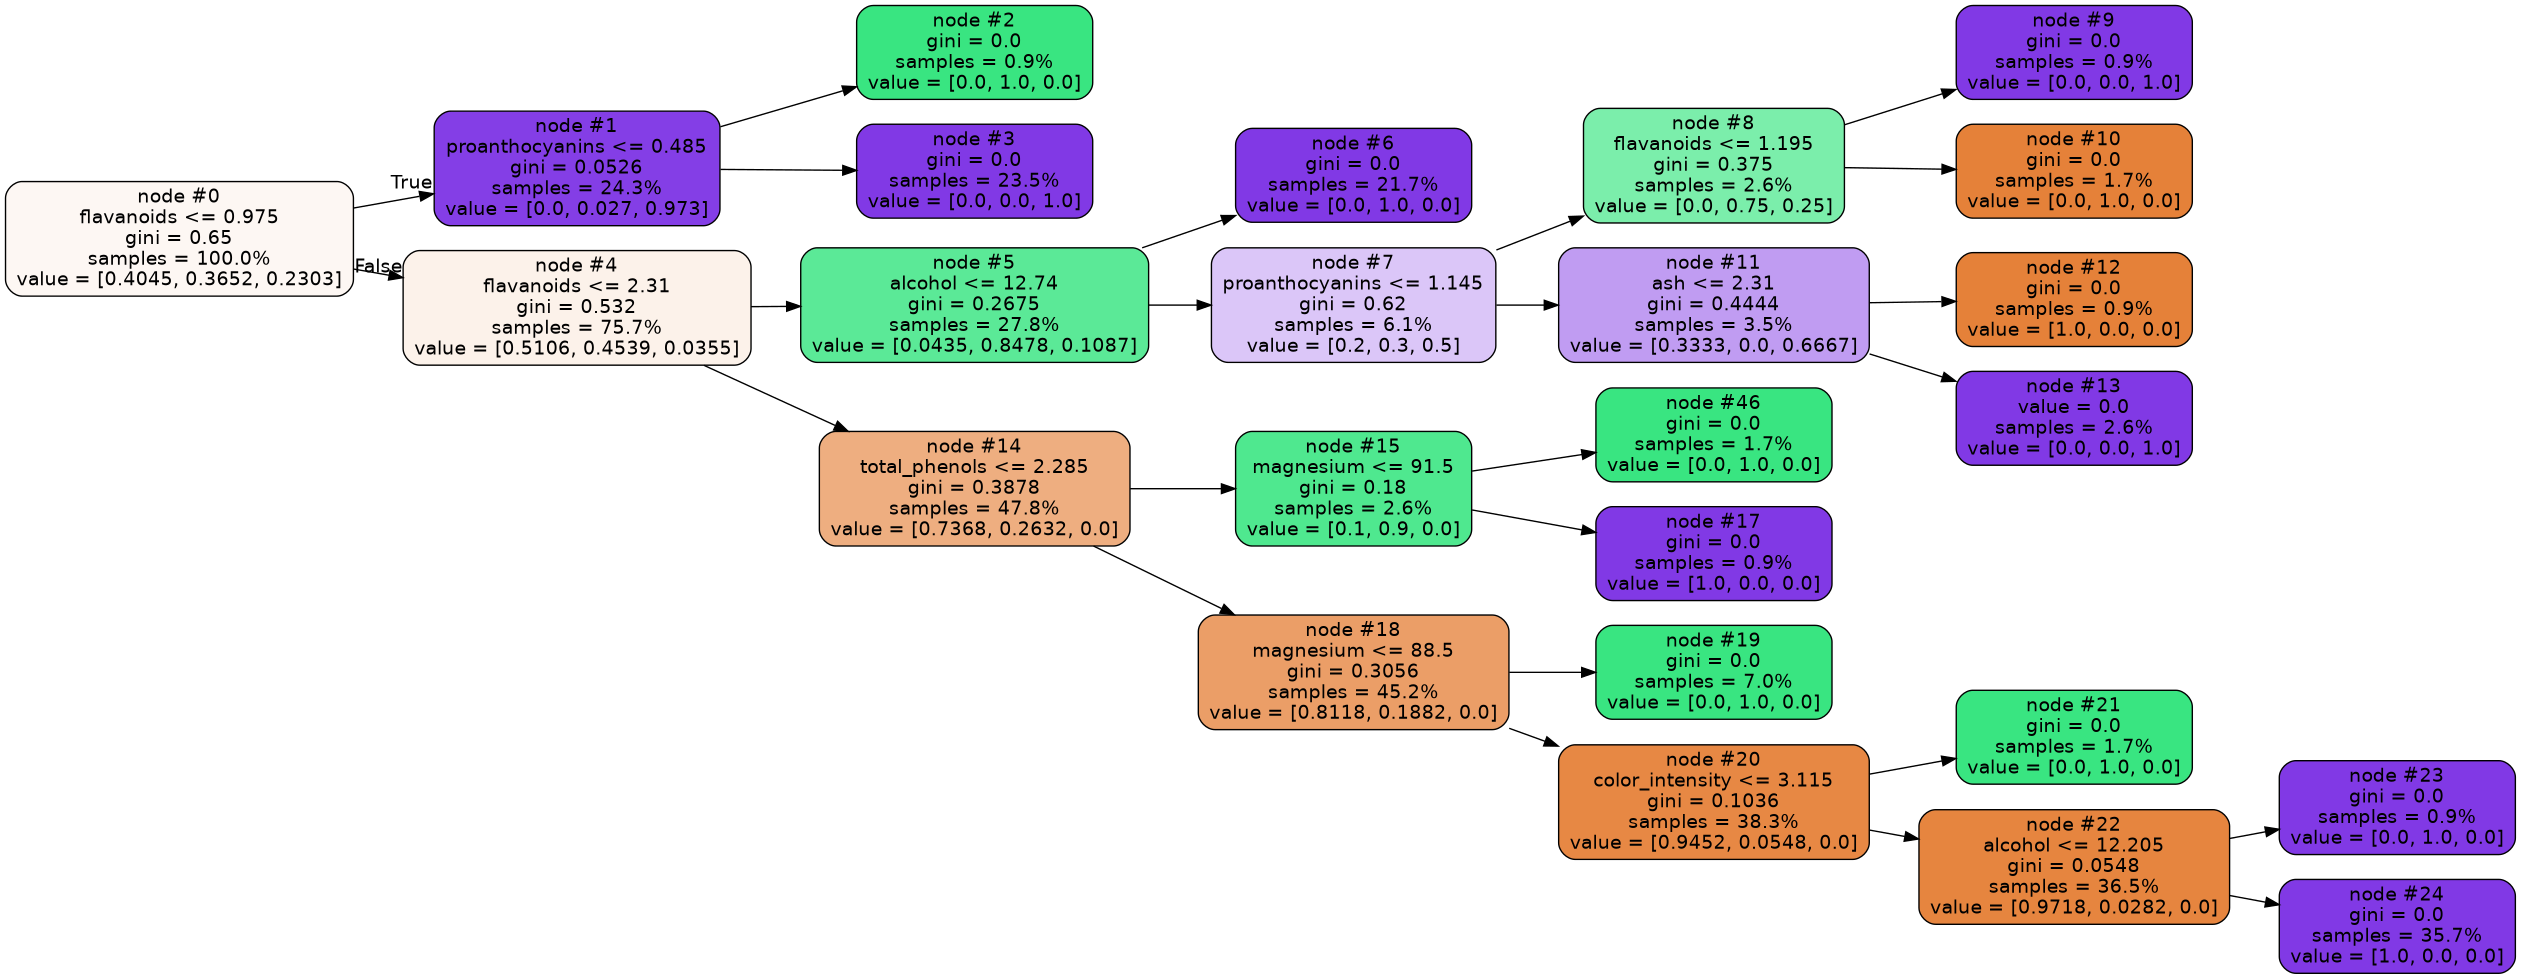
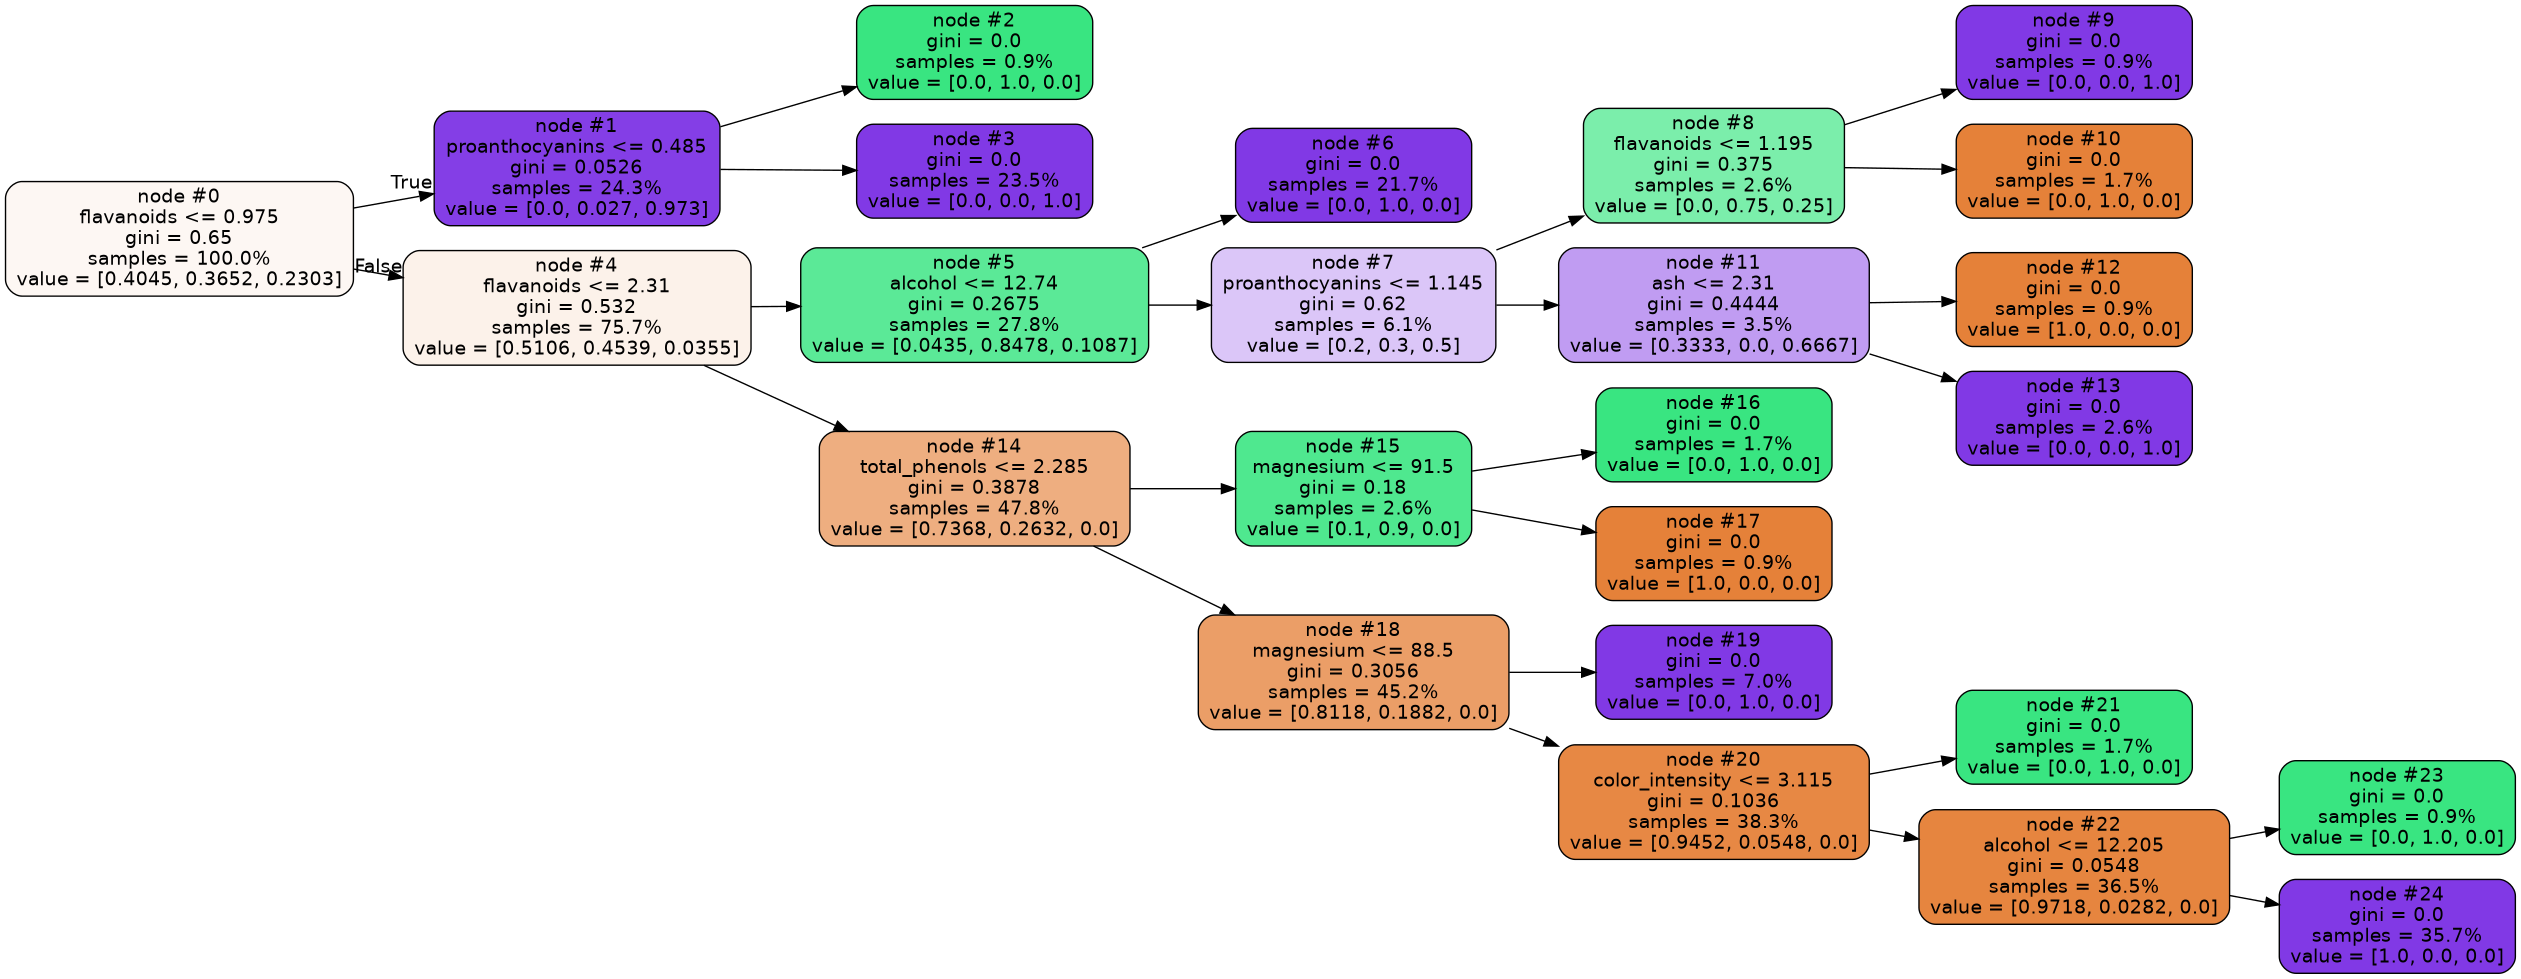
(2074, 418) -> (2074, 418)
(1714, 435) -> (1714, 435)
(1714, 554) -> (1714, 554)
(1714, 672) -> (1714, 672)
(2397, 808) -> (2397, 808)
